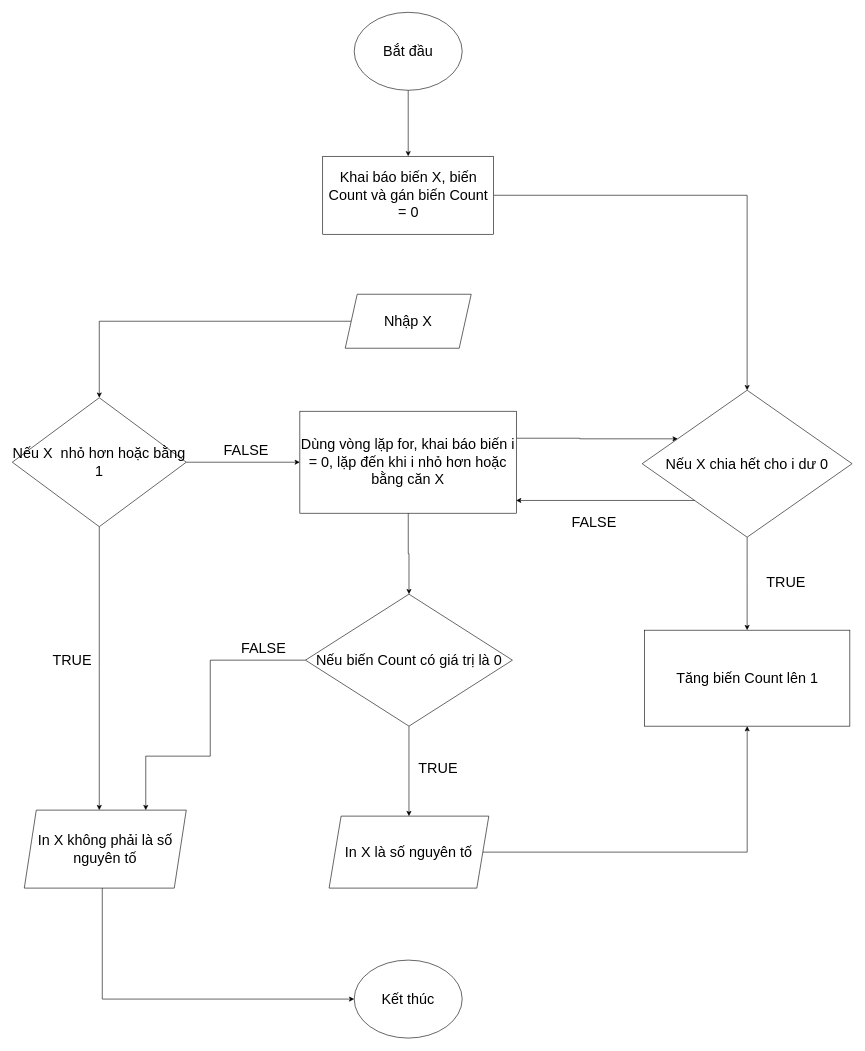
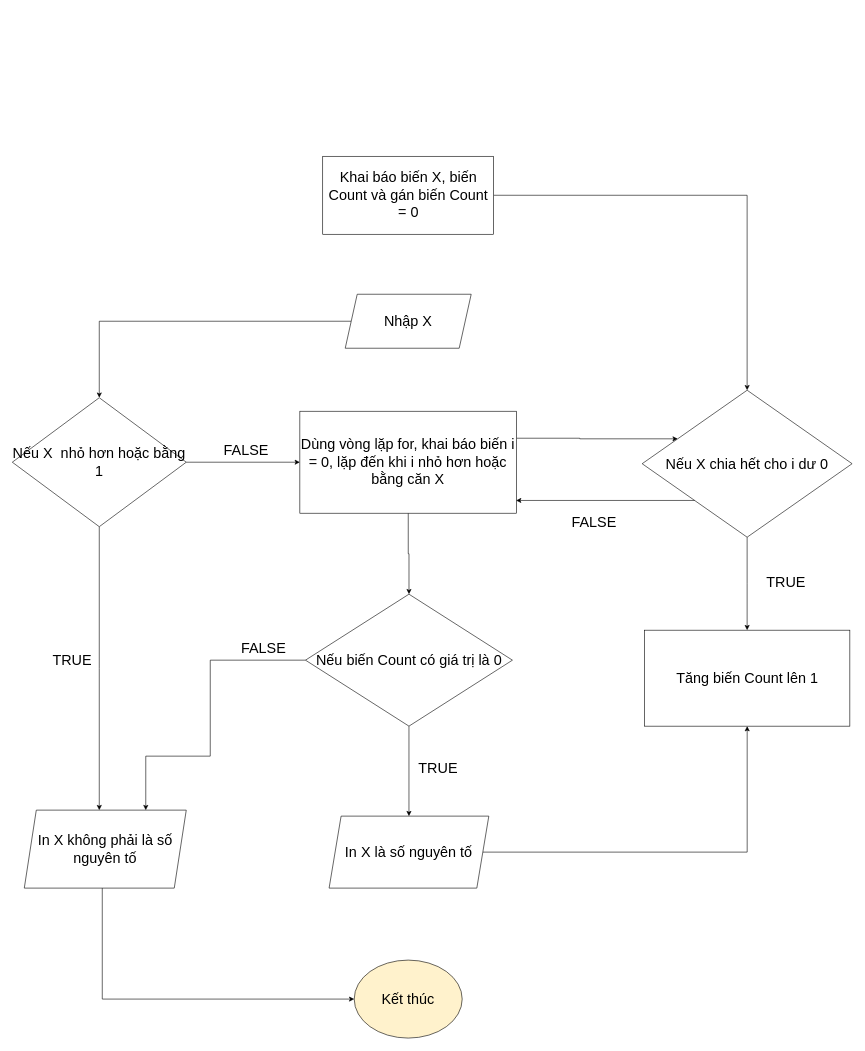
(408, 51) -> none
(408, 150) -> none
(408, 999) -> (408, 999)
